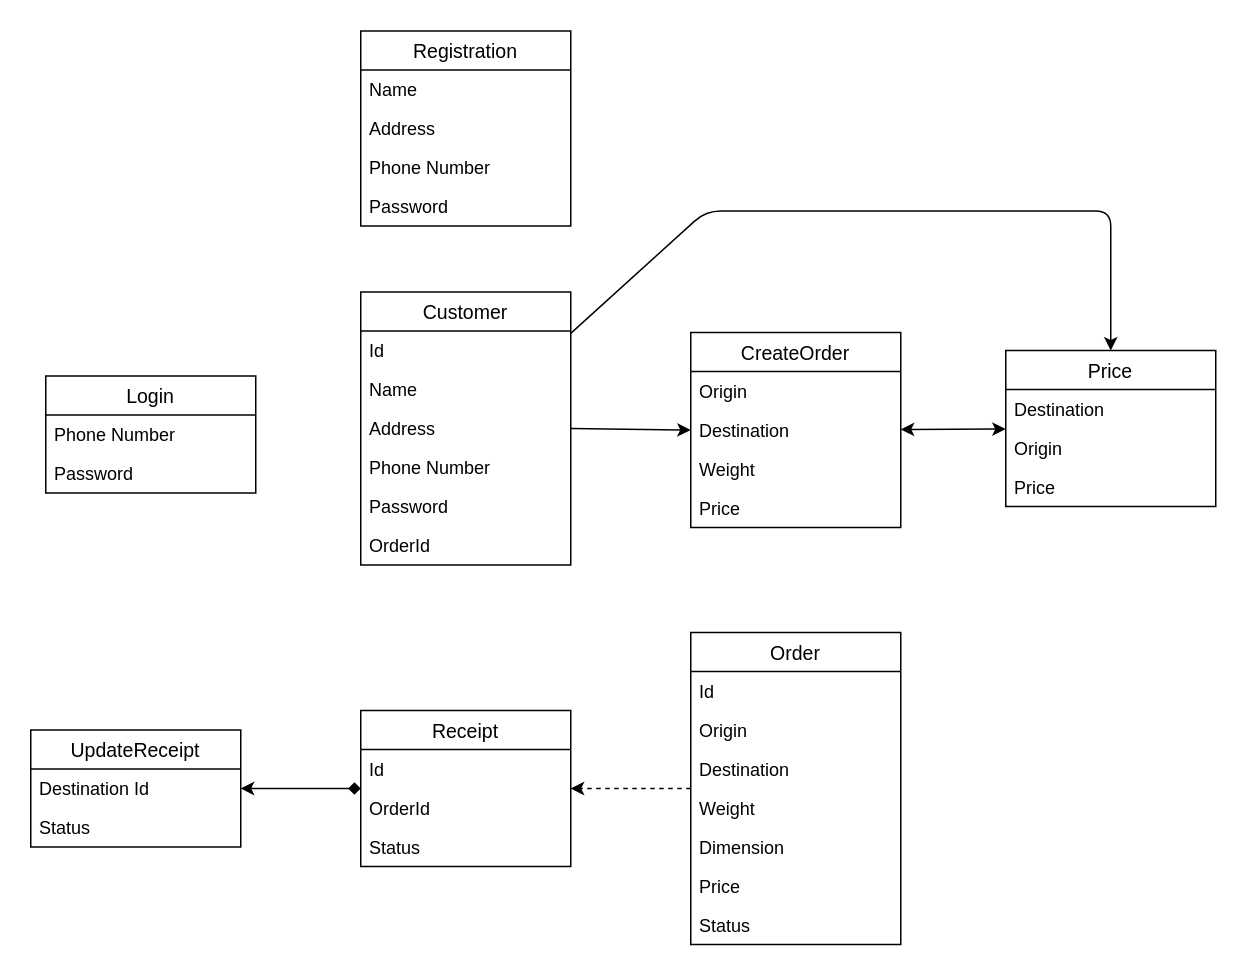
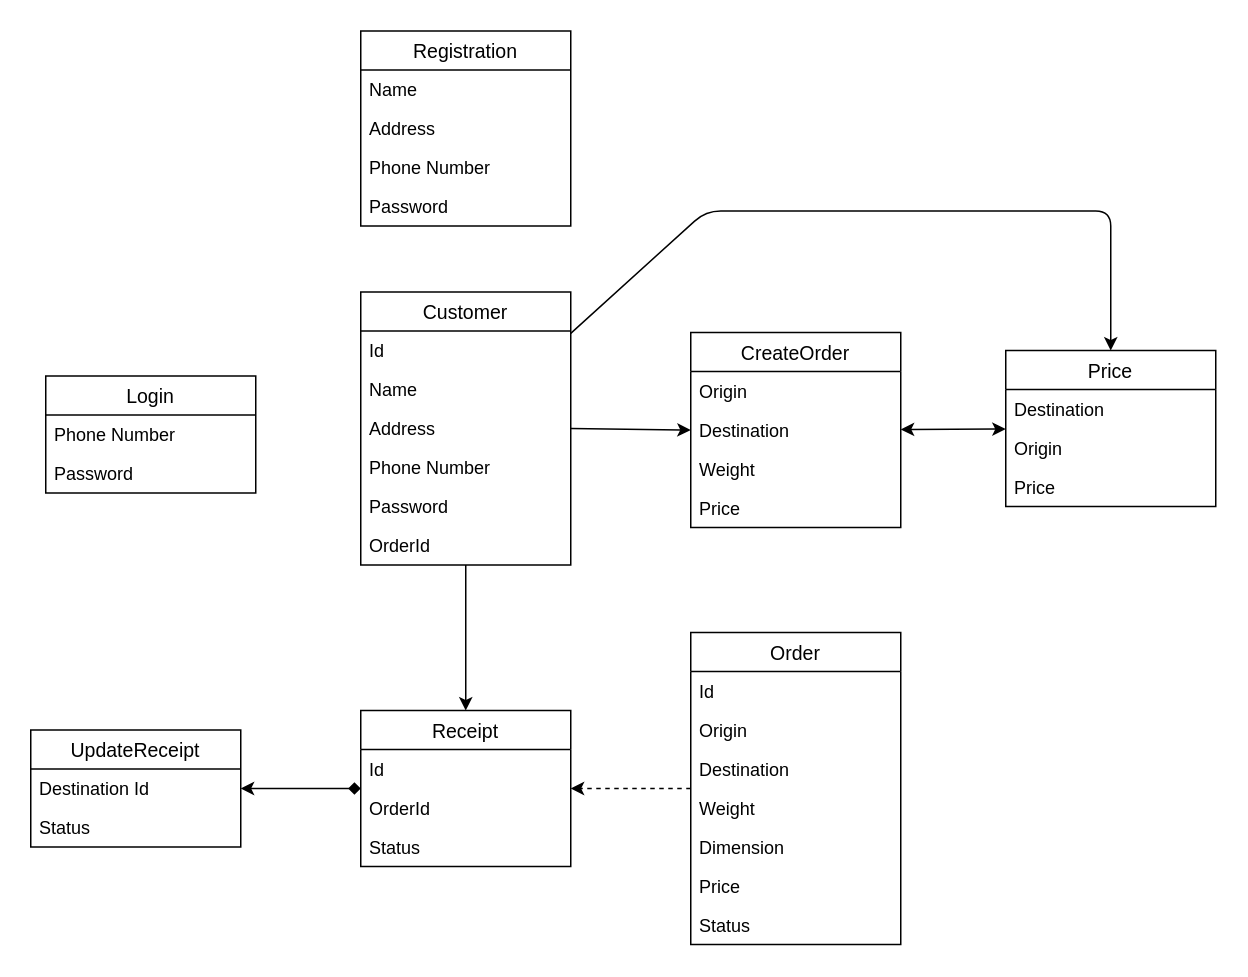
none -> (466, 632)
